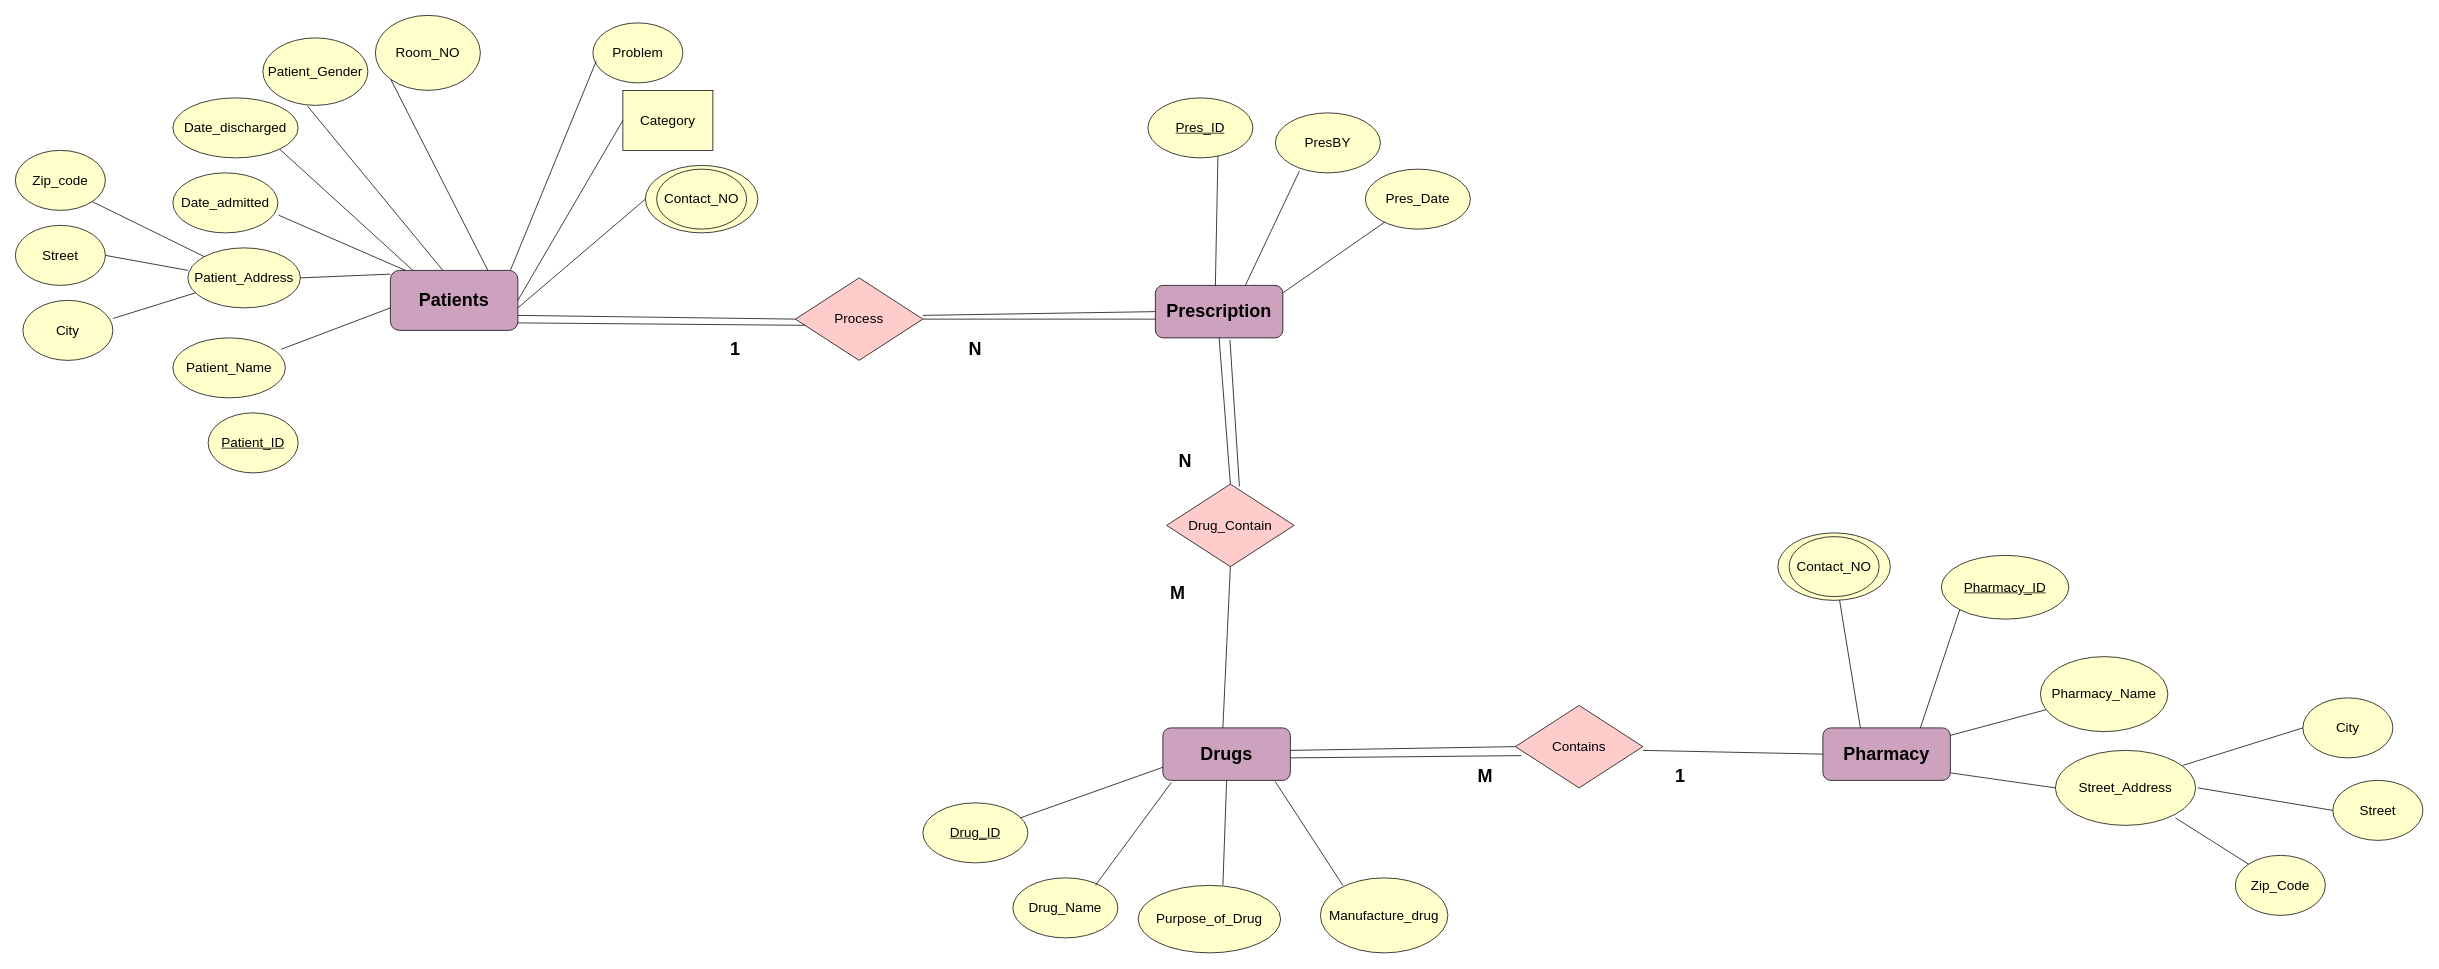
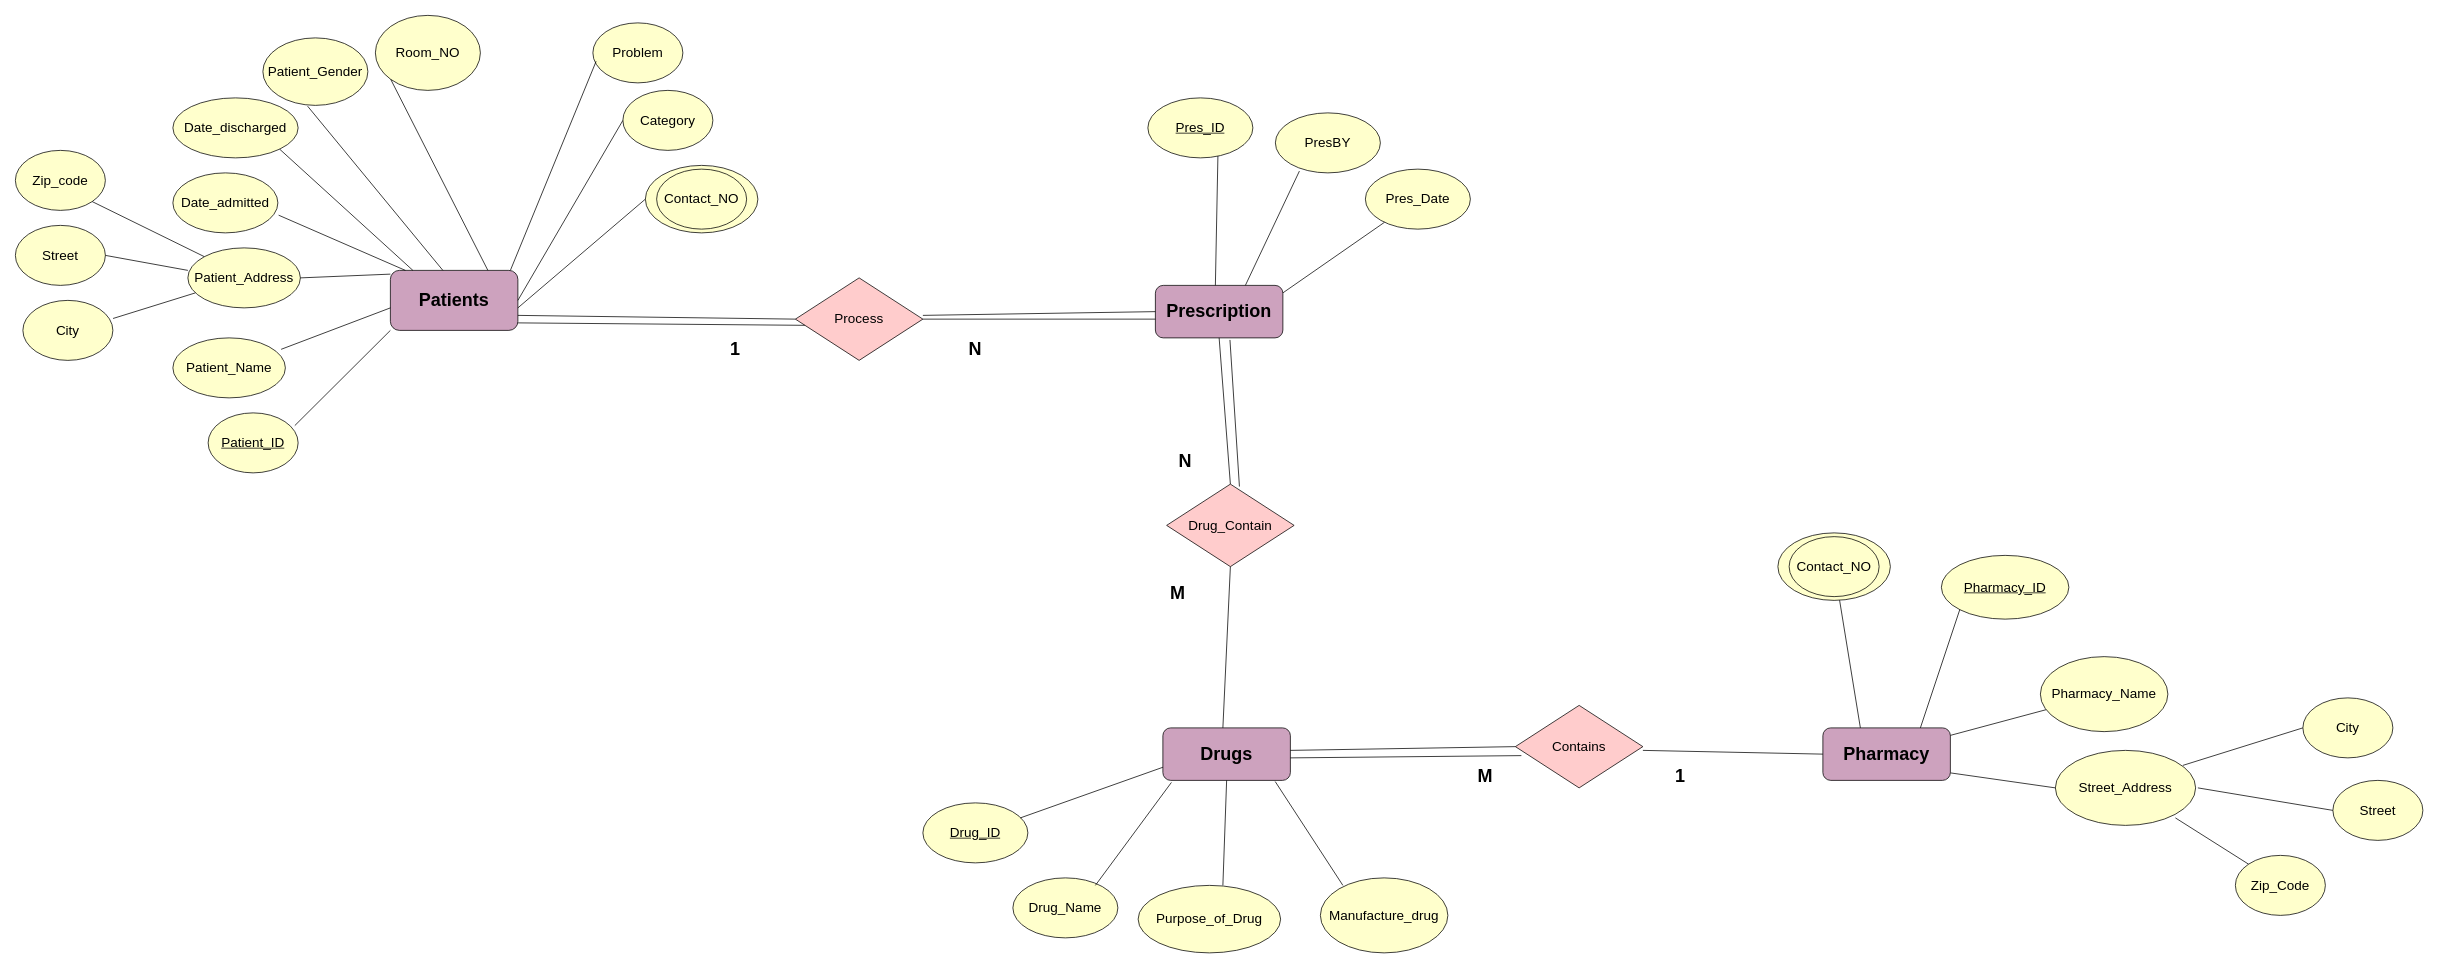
(668, 120) -> (668, 120)
none -> (343, 378)
